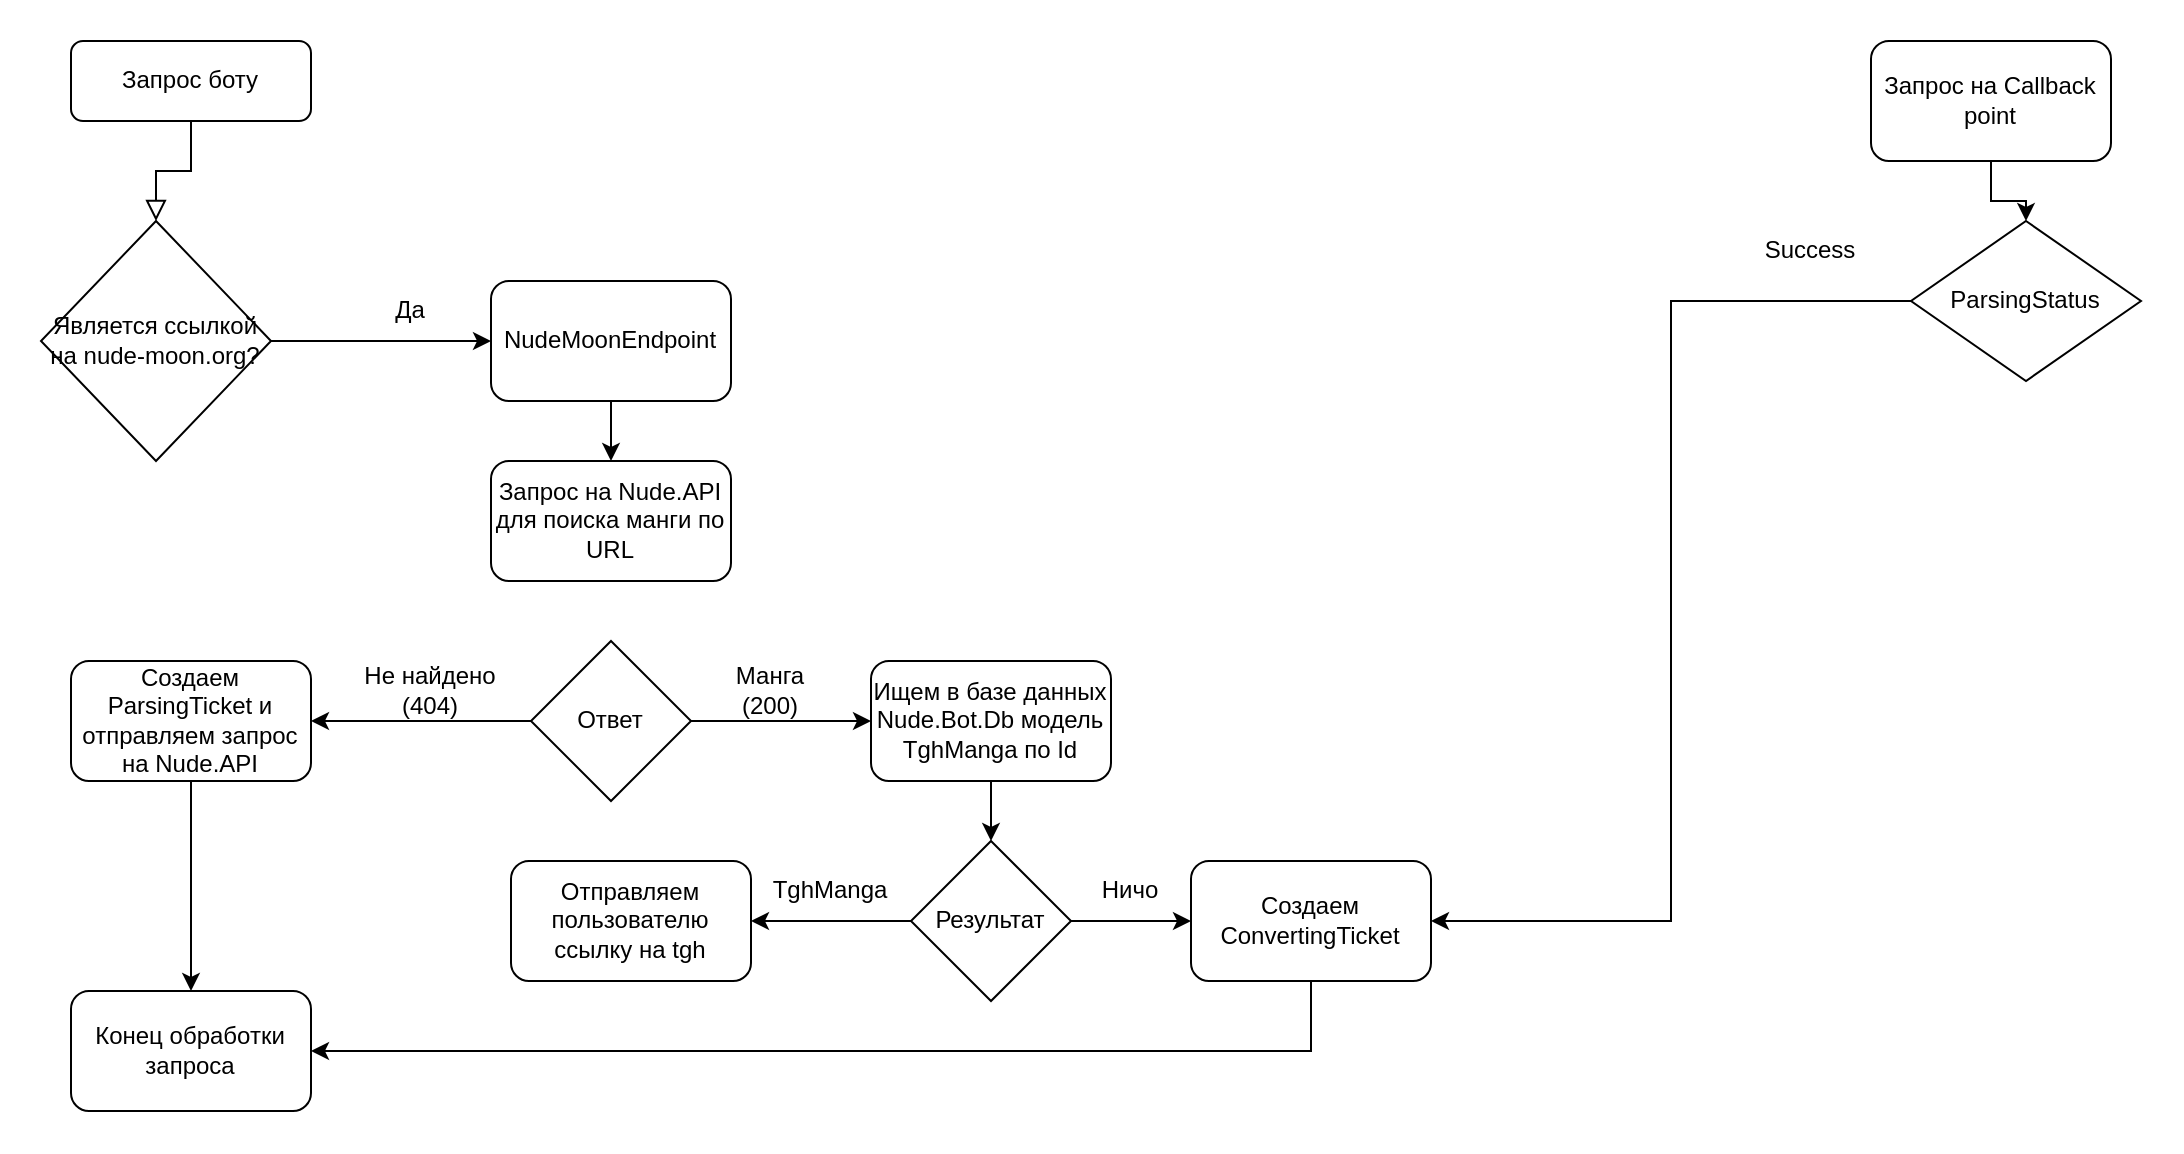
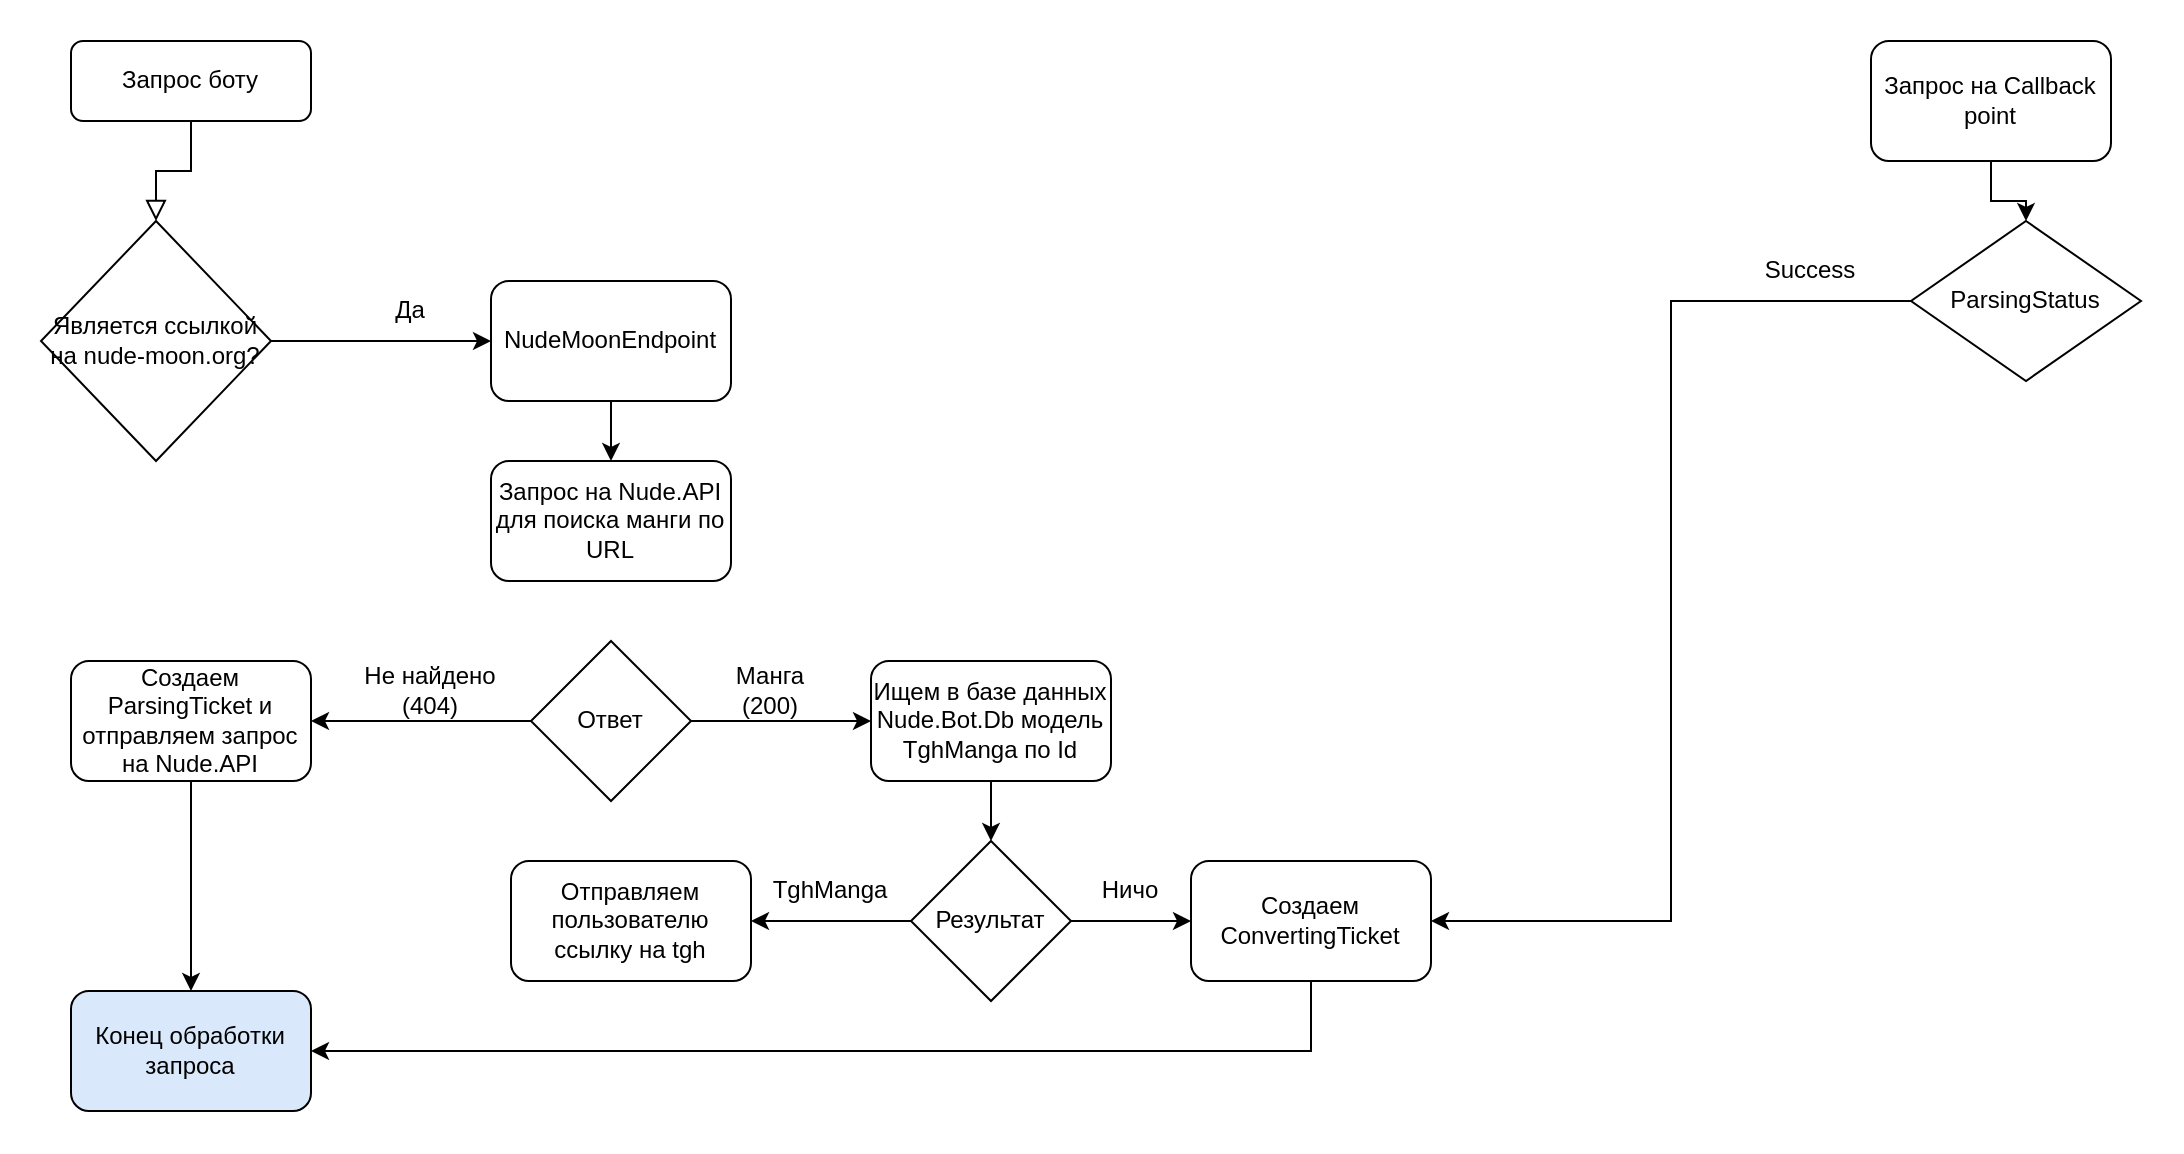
(1811, 251) -> (1811, 271)
(191, 1051) -> (191, 1051)
